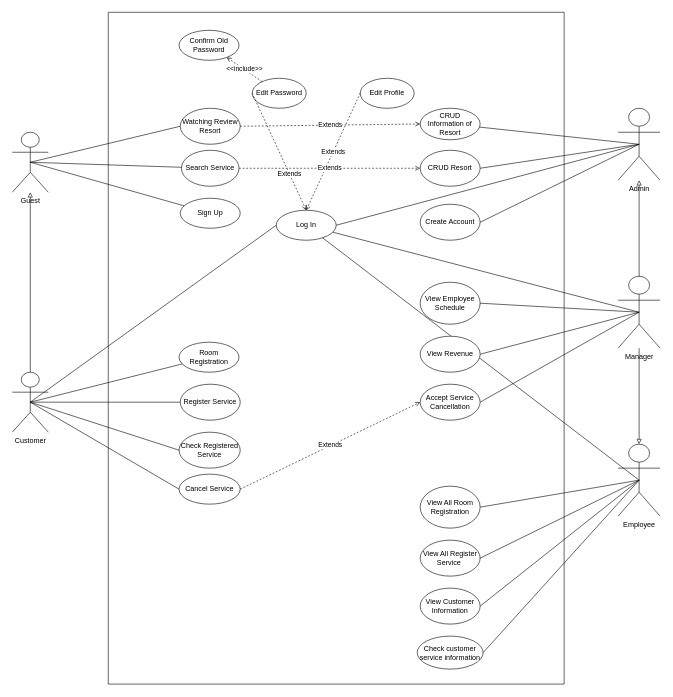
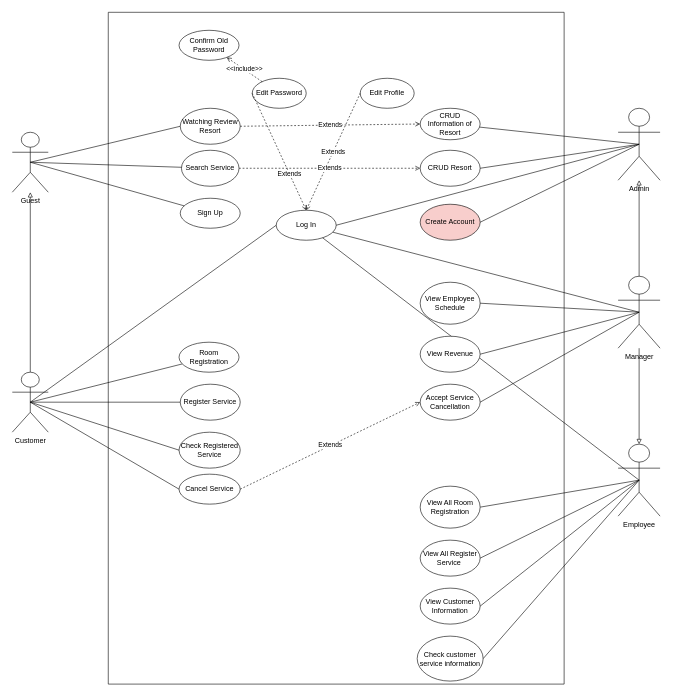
(450, 222) -> (450, 222)
(450, 653) -> (450, 659)
